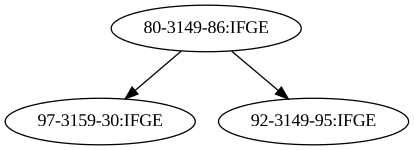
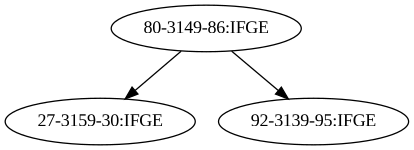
(100, 122) -> (100, 122)
(314, 122) -> (314, 122)
